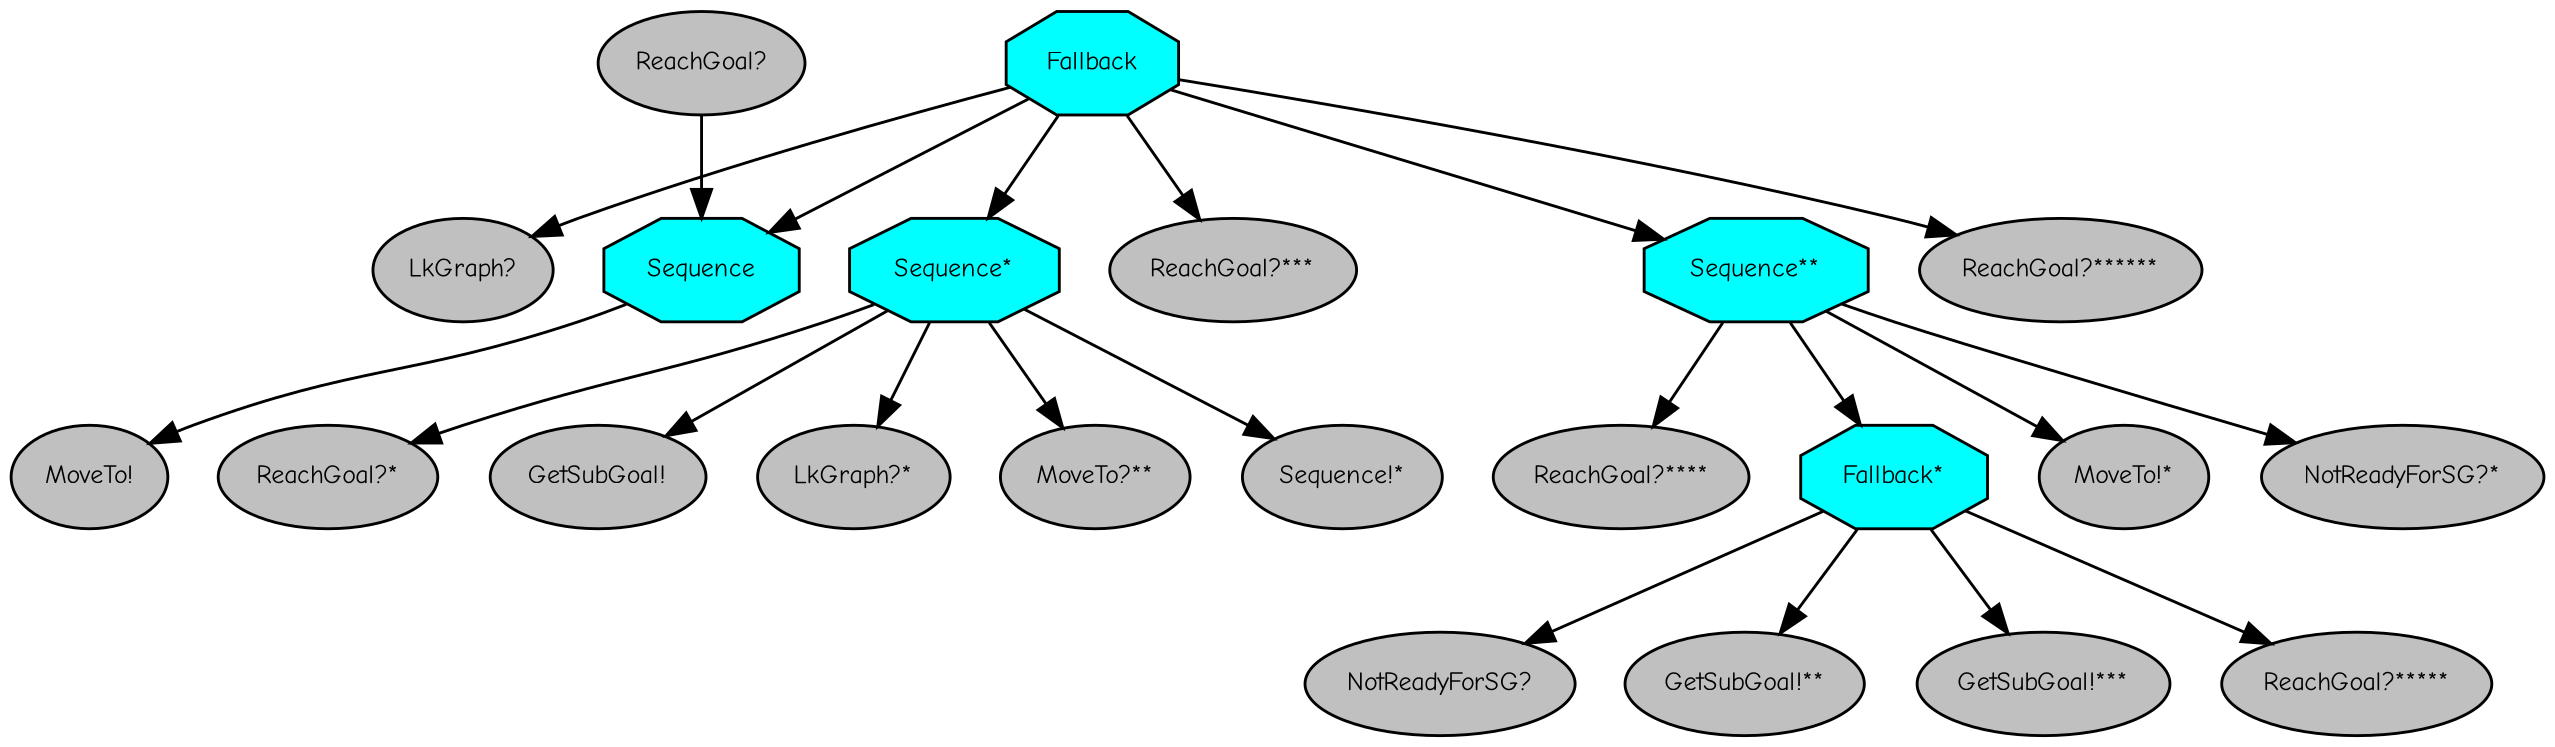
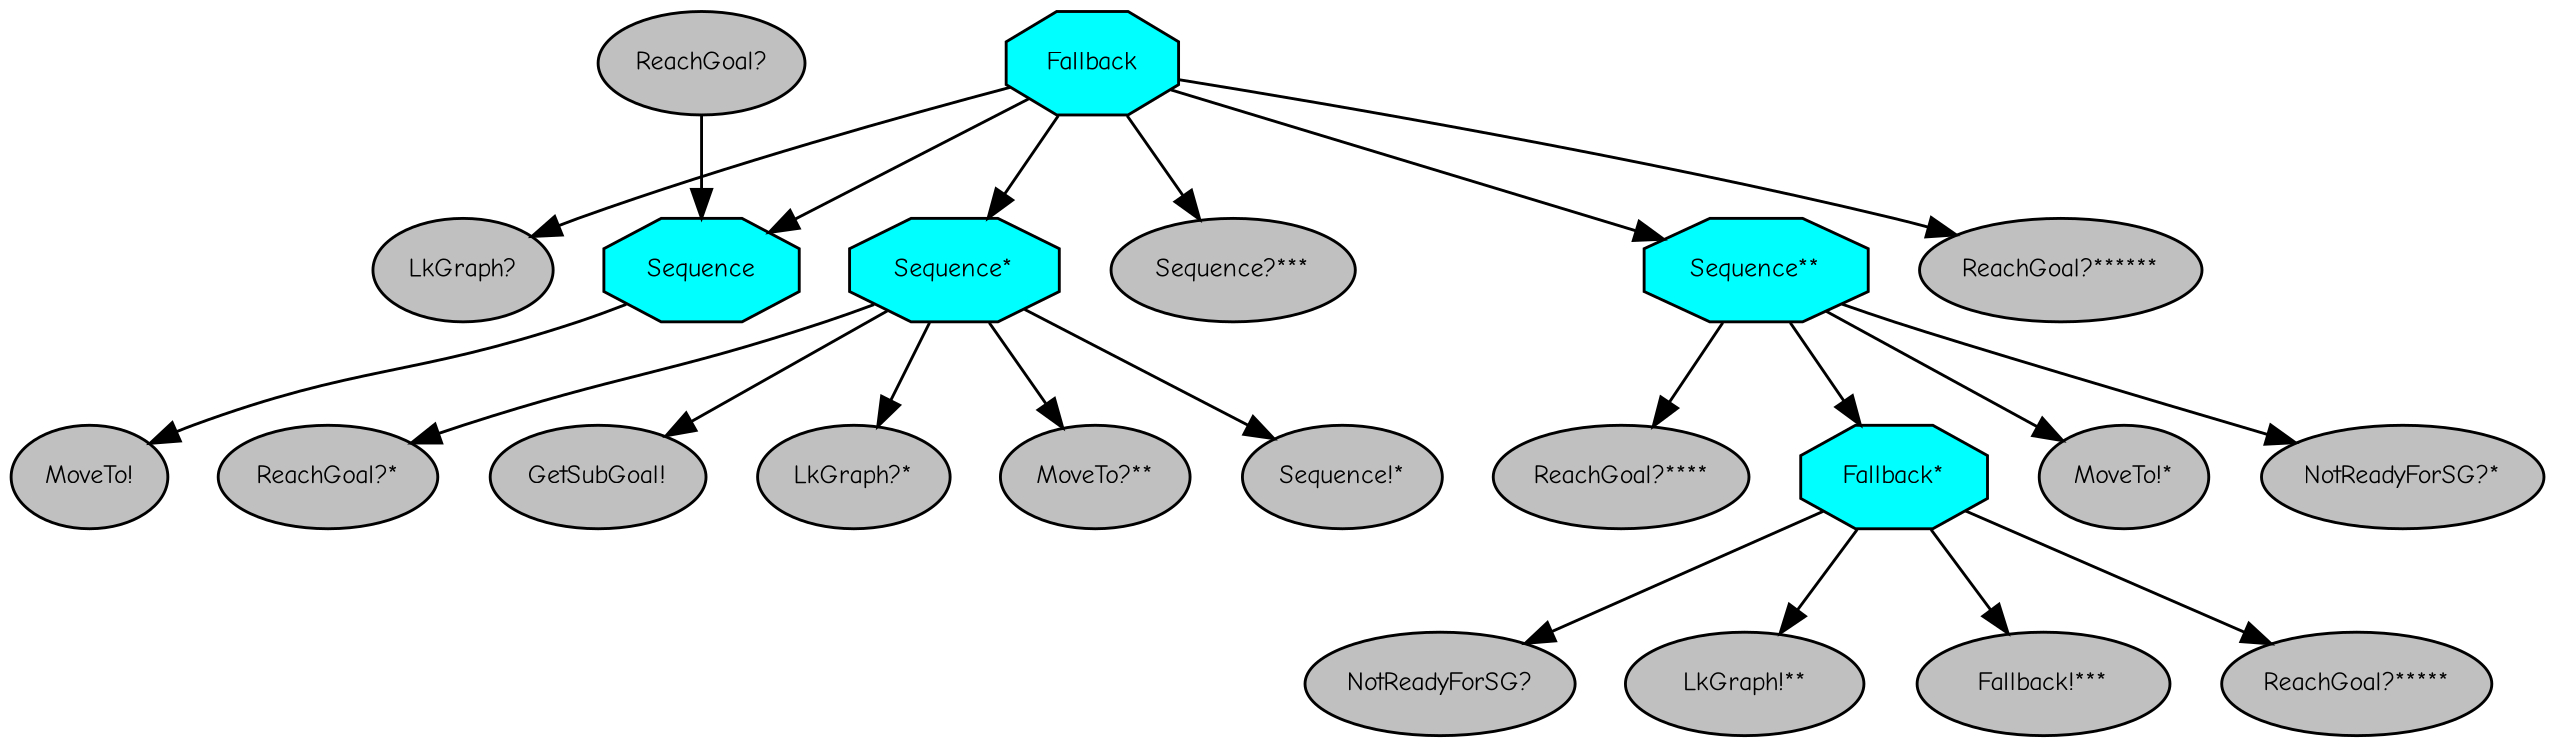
(1233, 270) -> (1233, 270)
(1745, 684) -> (1745, 684)
(2044, 684) -> (2044, 684)
